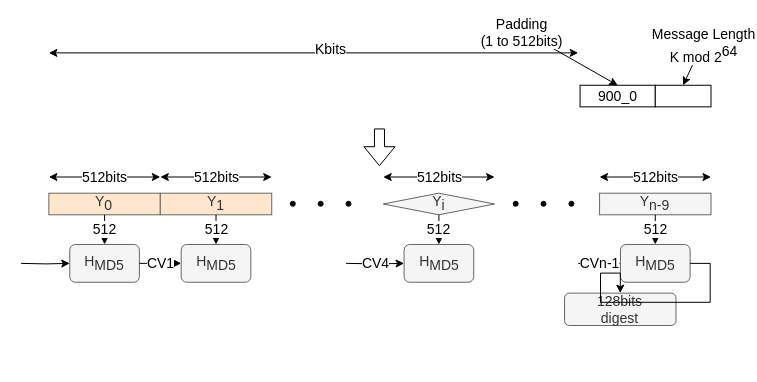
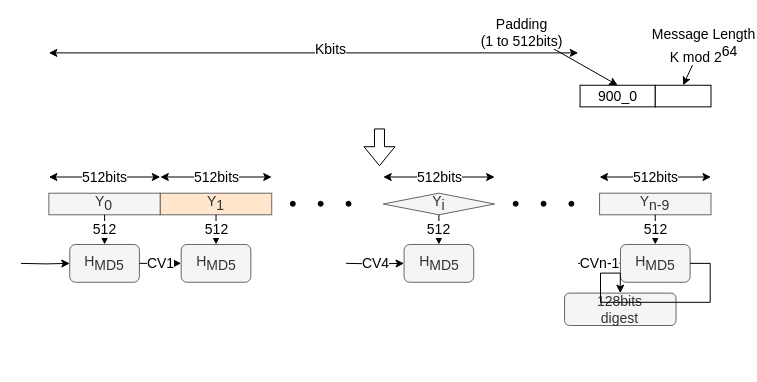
(105, 204) -> (105, 204)
